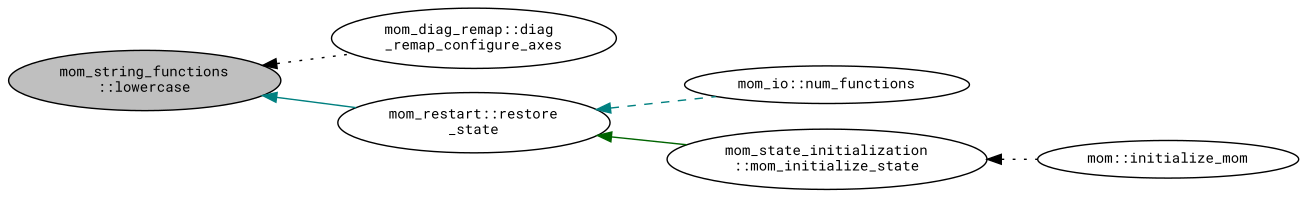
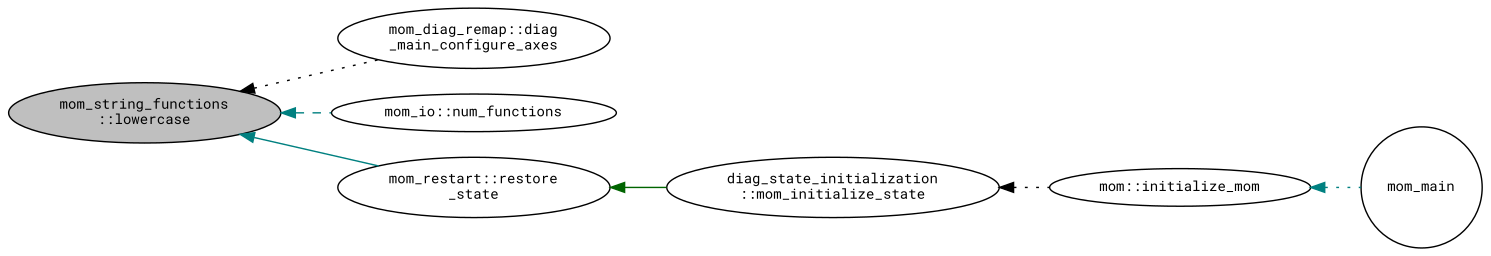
(474, 38) -> (474, 38)
(663, 102) -> (313, 113)
(827, 159) -> (833, 187)
none -> (1422, 187)
